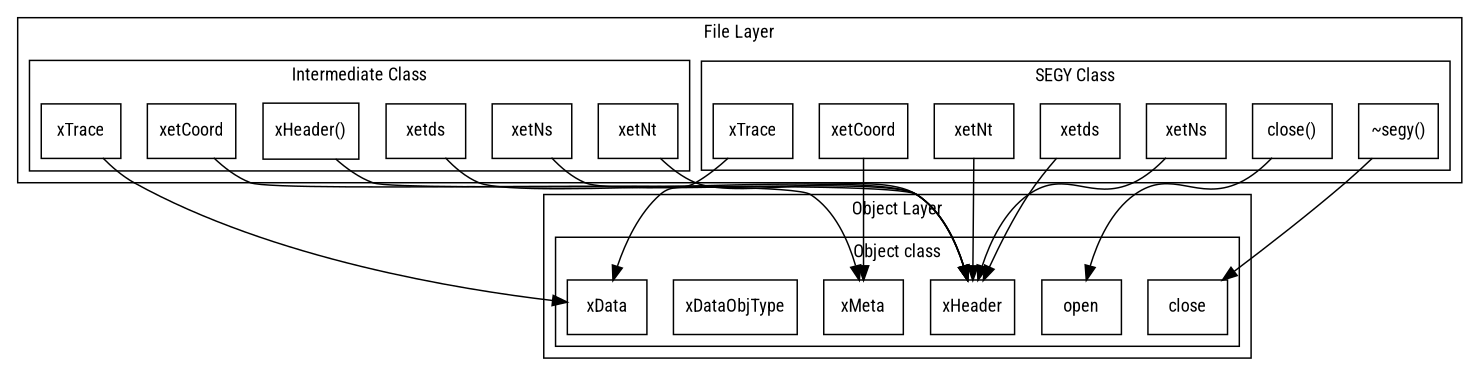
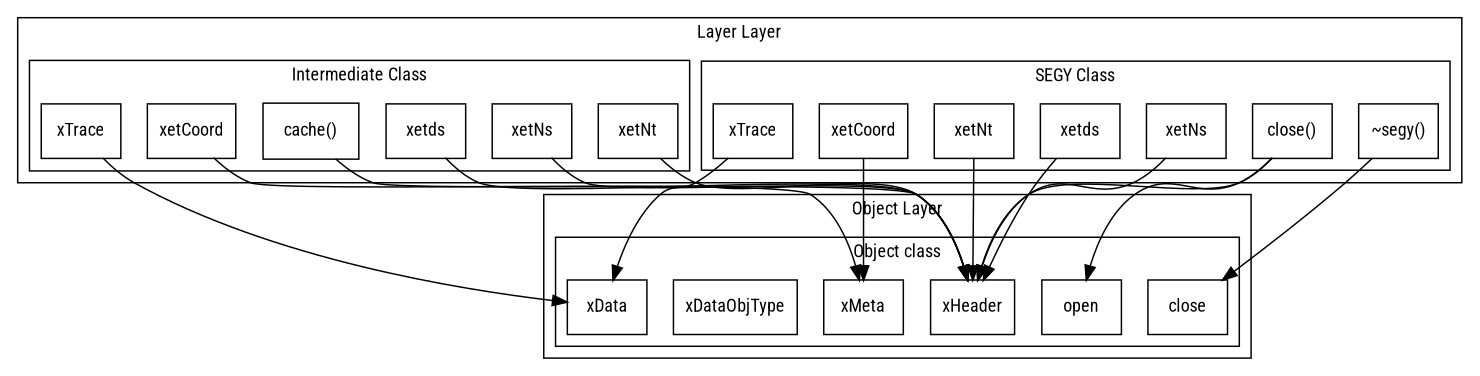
(740, 33) -> (740, 33)
(311, 131) -> (311, 131)
none -> (1111, 185)
